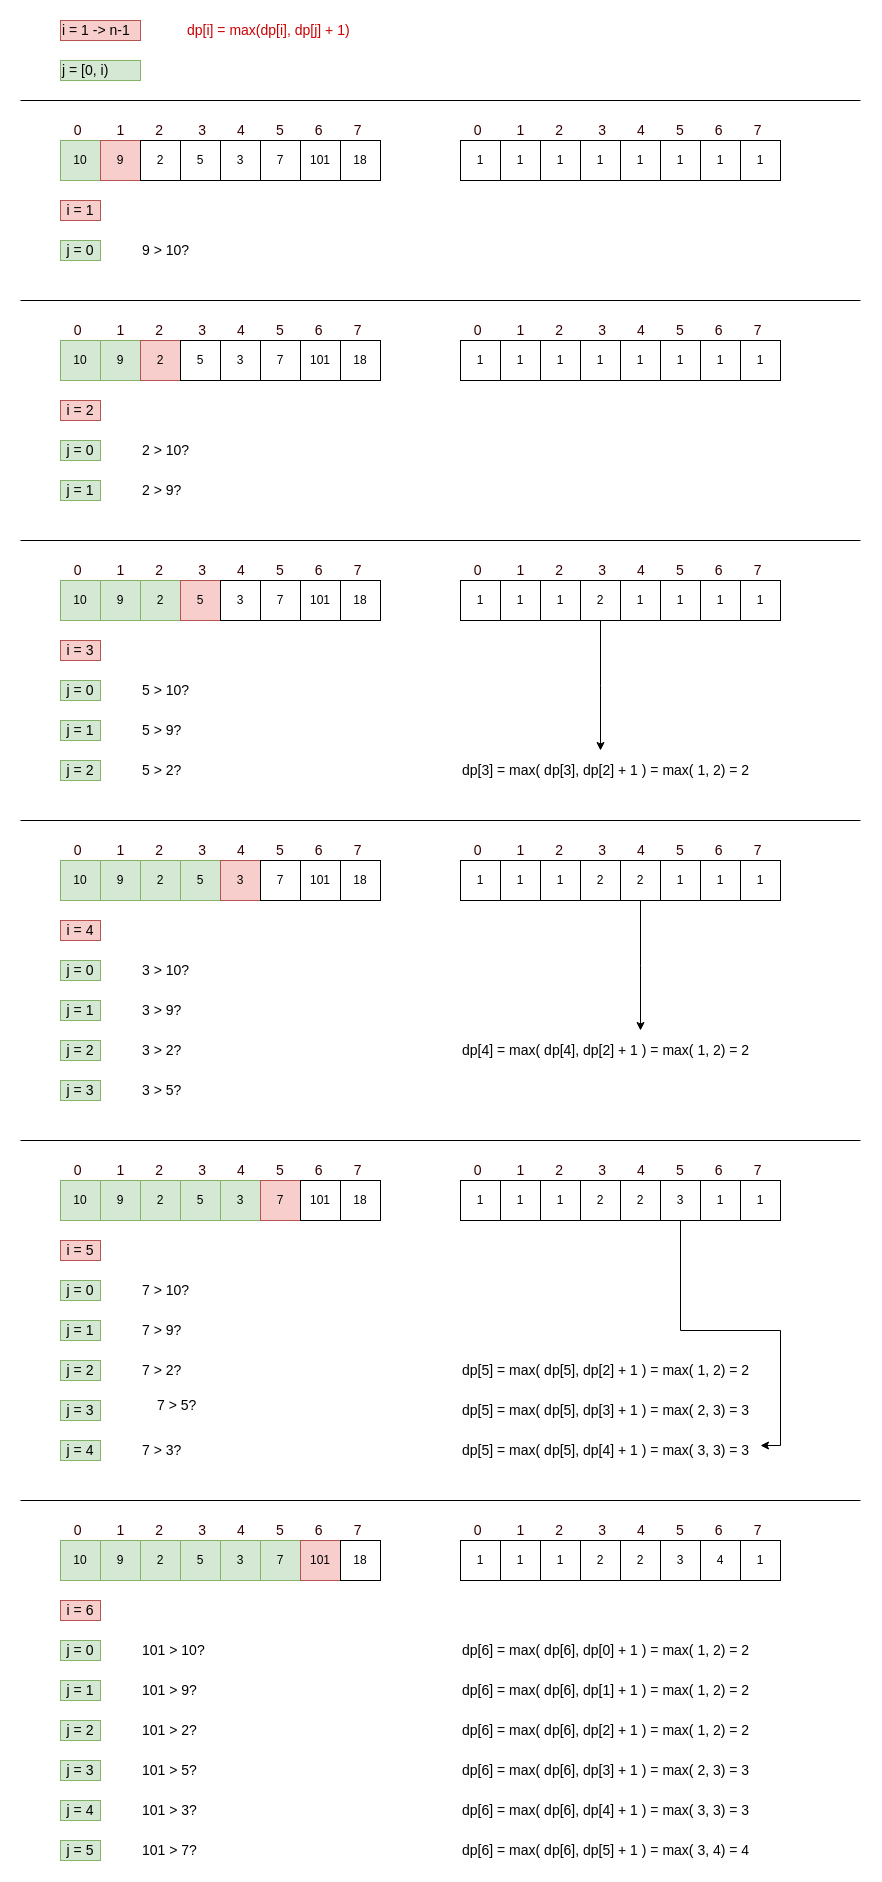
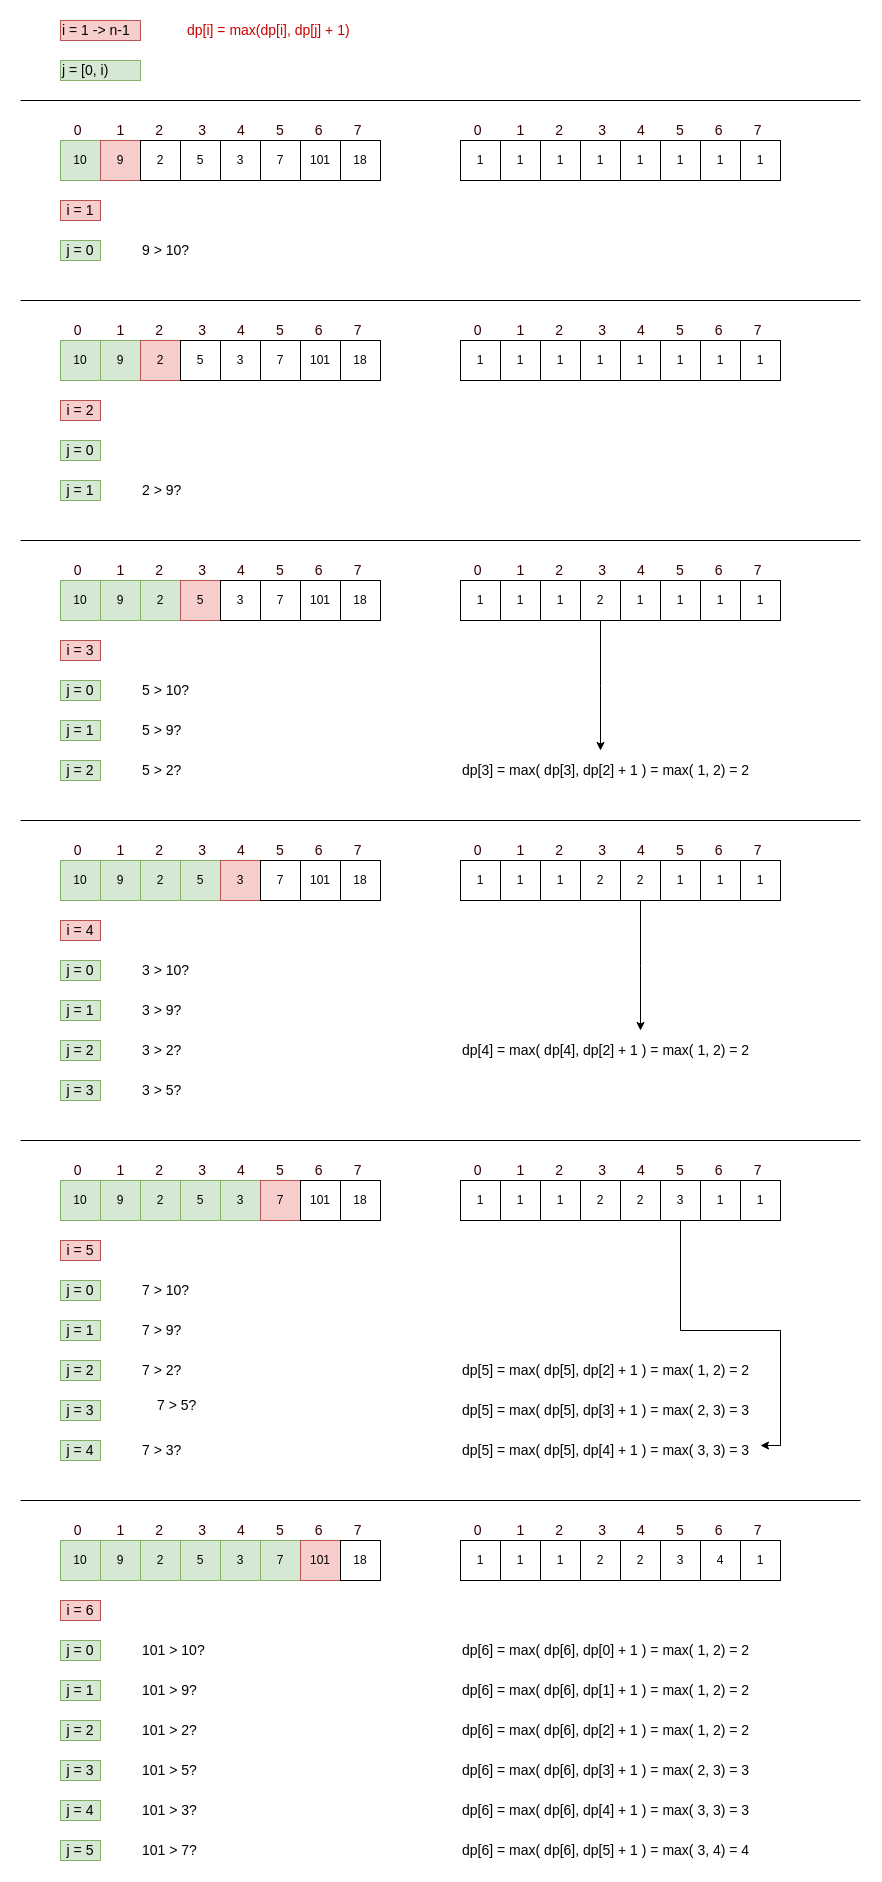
(176, 451) -> none
